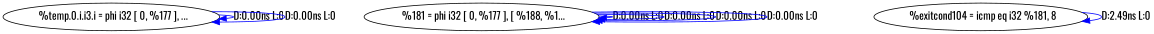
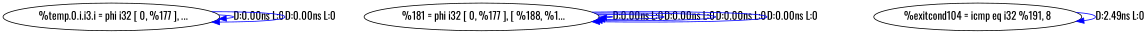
(981, 17) -> (978, 17)
